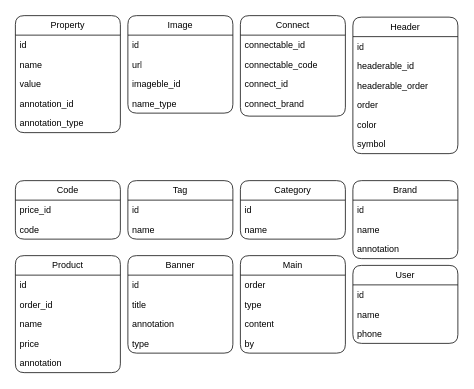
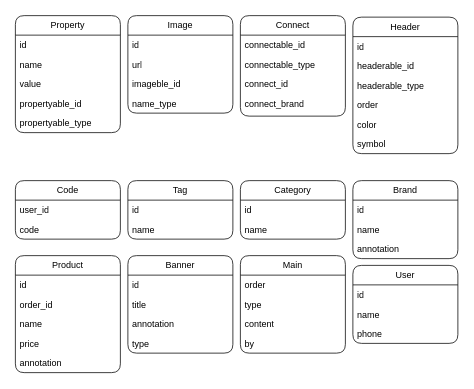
(284, 65) -> (284, 65)
(397, 86) -> (394, 86)
(50, 104) -> (55, 104)
(57, 124) -> (62, 124)
(38, 211) -> (36, 211)
